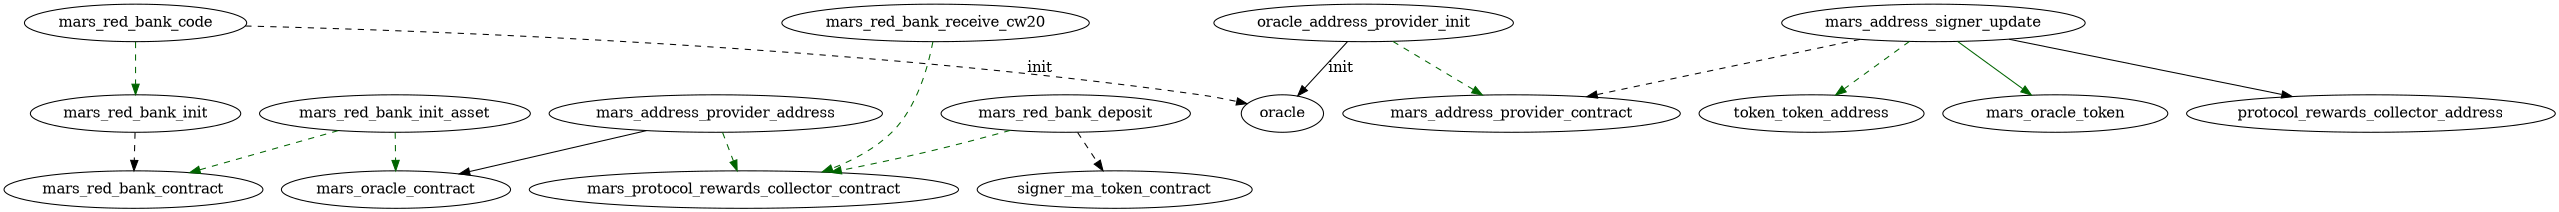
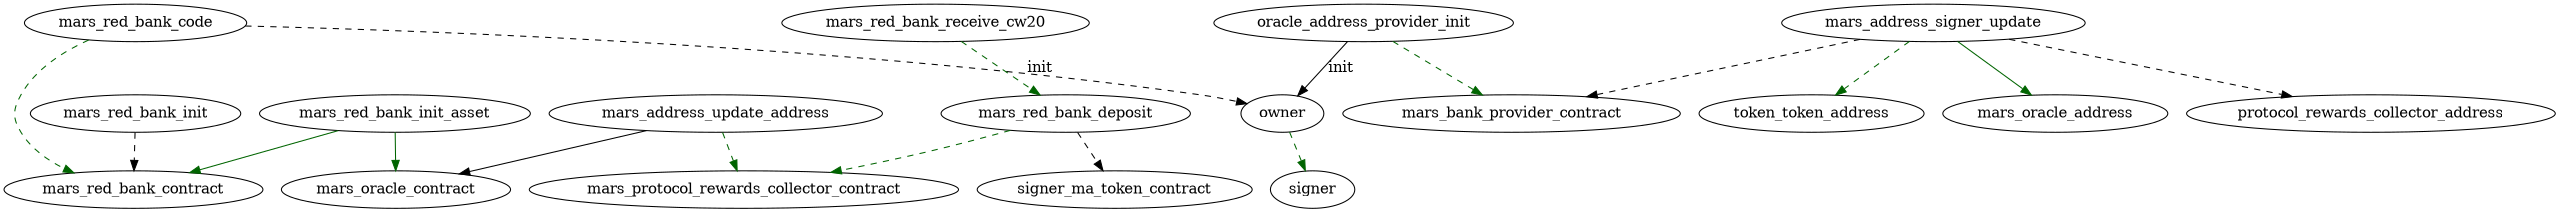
(136, 63) -> (19, 99)
(2145, 67) -> (2145, 67)
(716, 114) -> (716, 114)
(1282, 114) -> (1282, 114)
(1512, 114) -> (1512, 114)
(2055, 114) -> (2055, 114)
(902, 121) -> (995, 64)
(395, 146) -> (395, 146)
(269, 150) -> (269, 150)
none -> (1313, 190)
